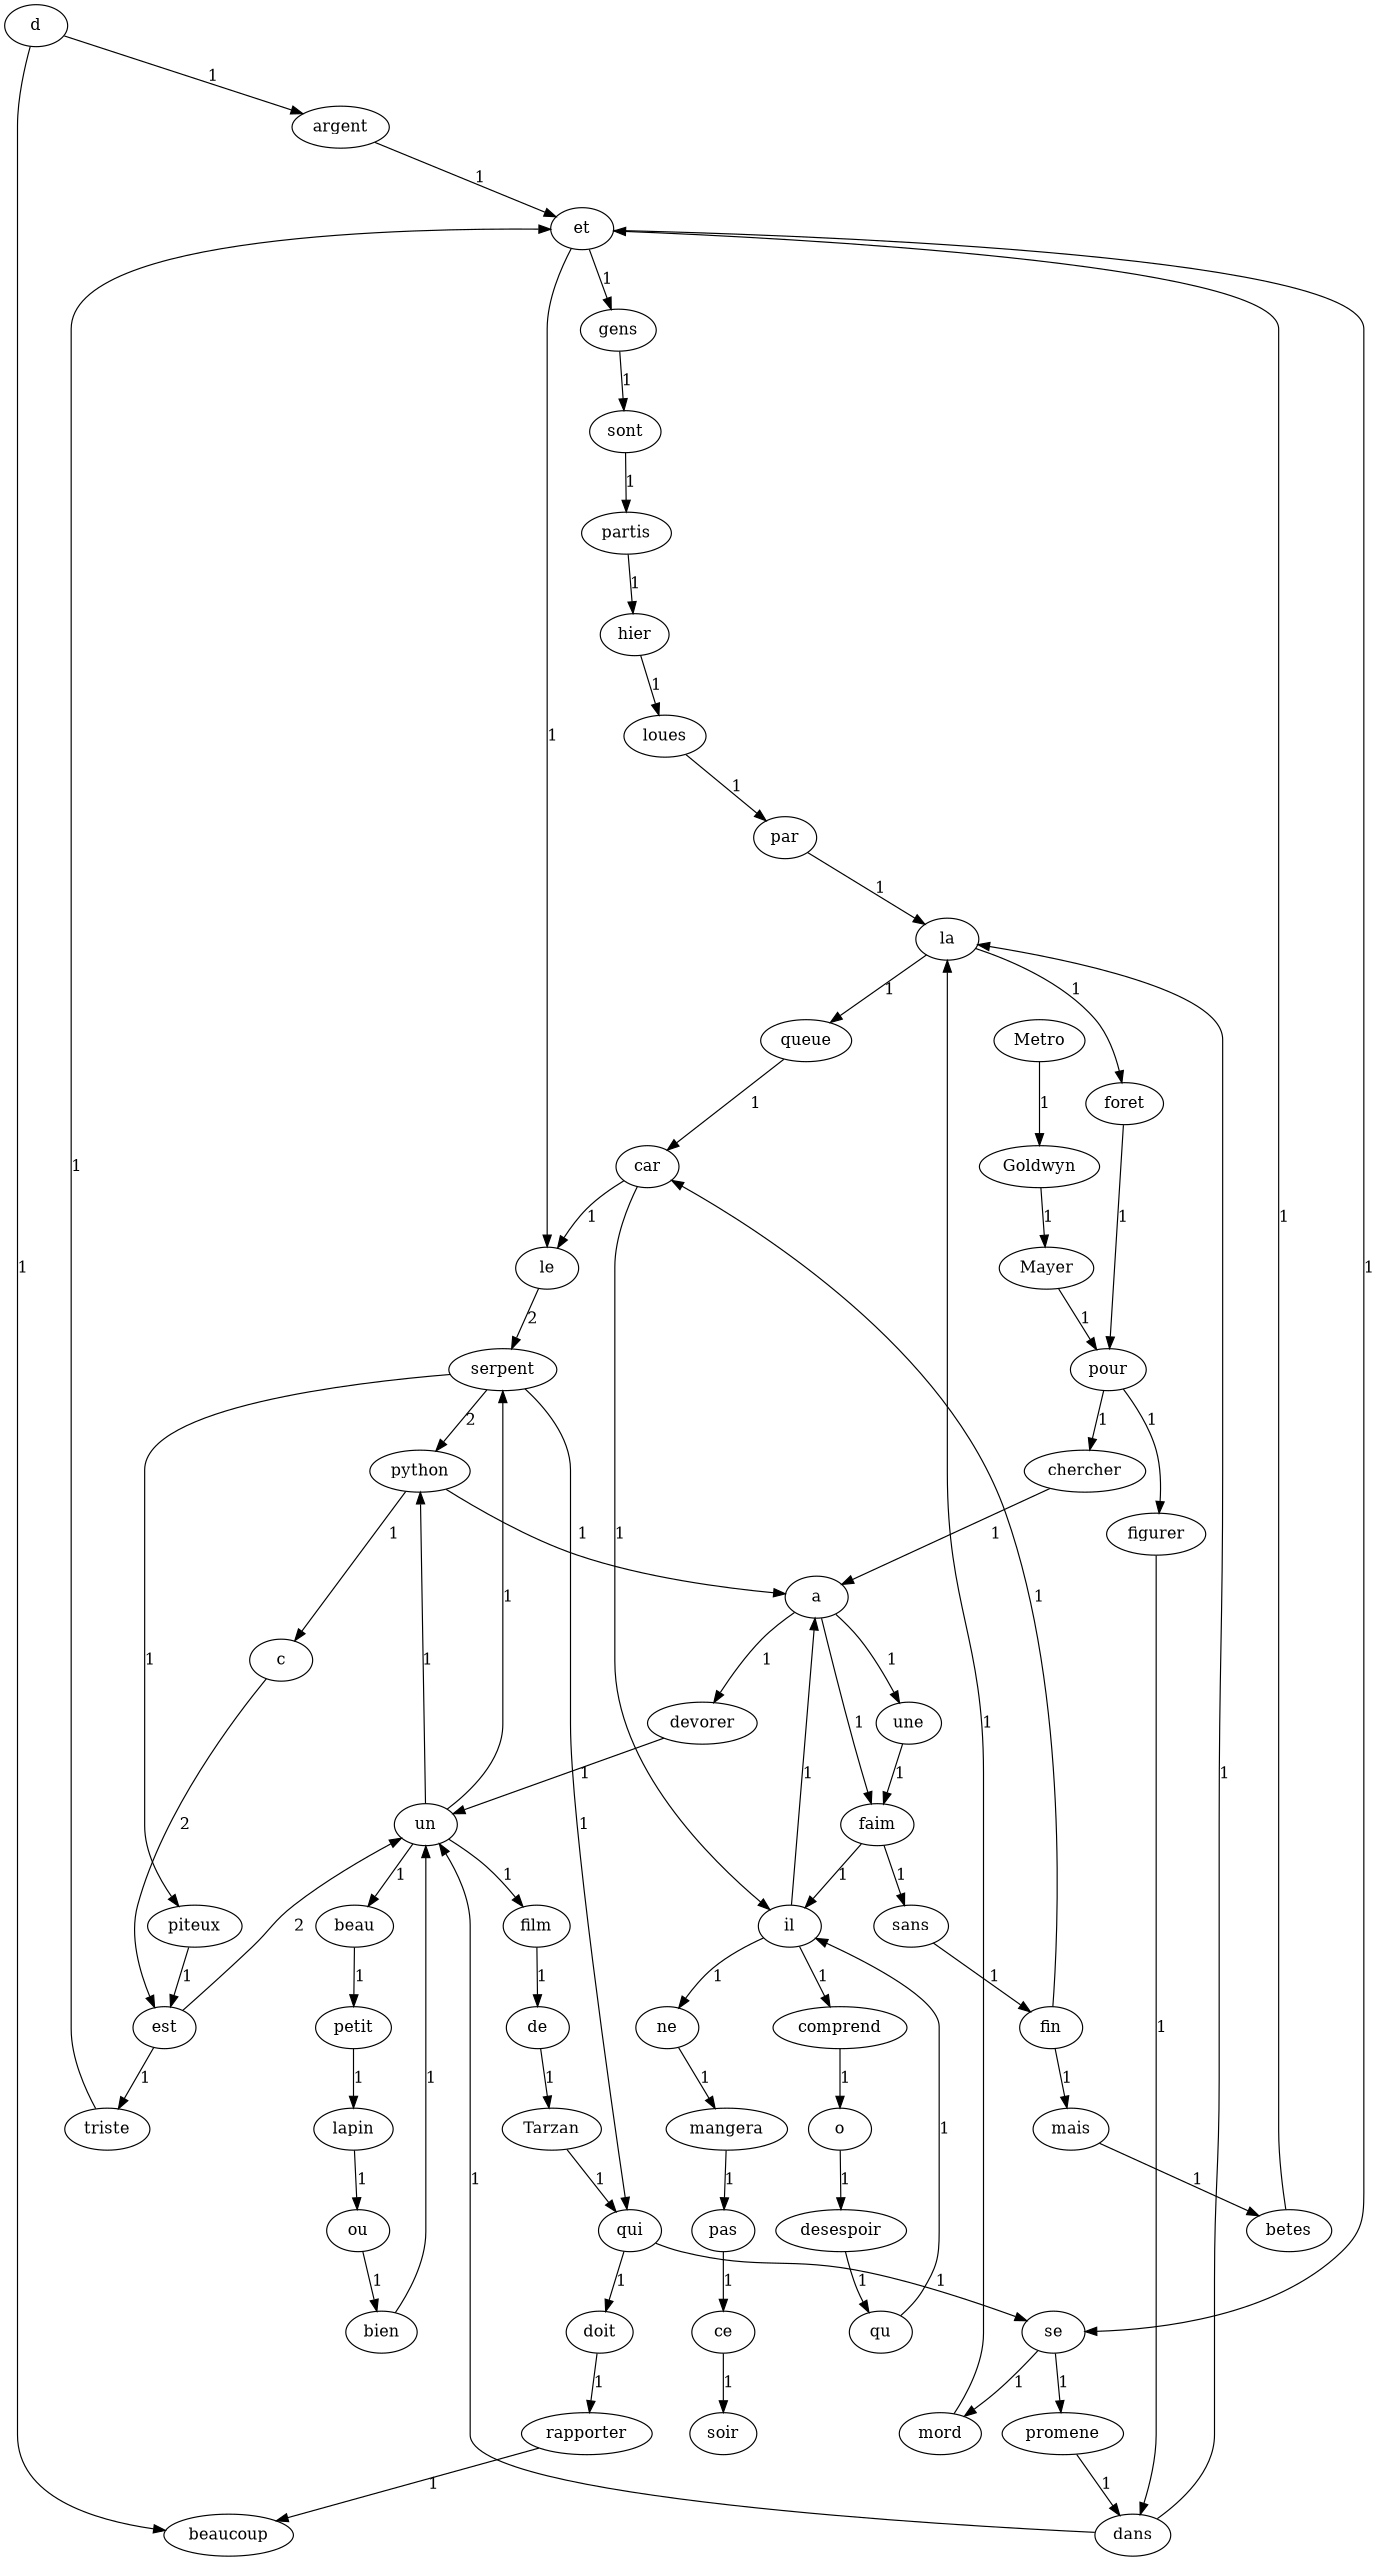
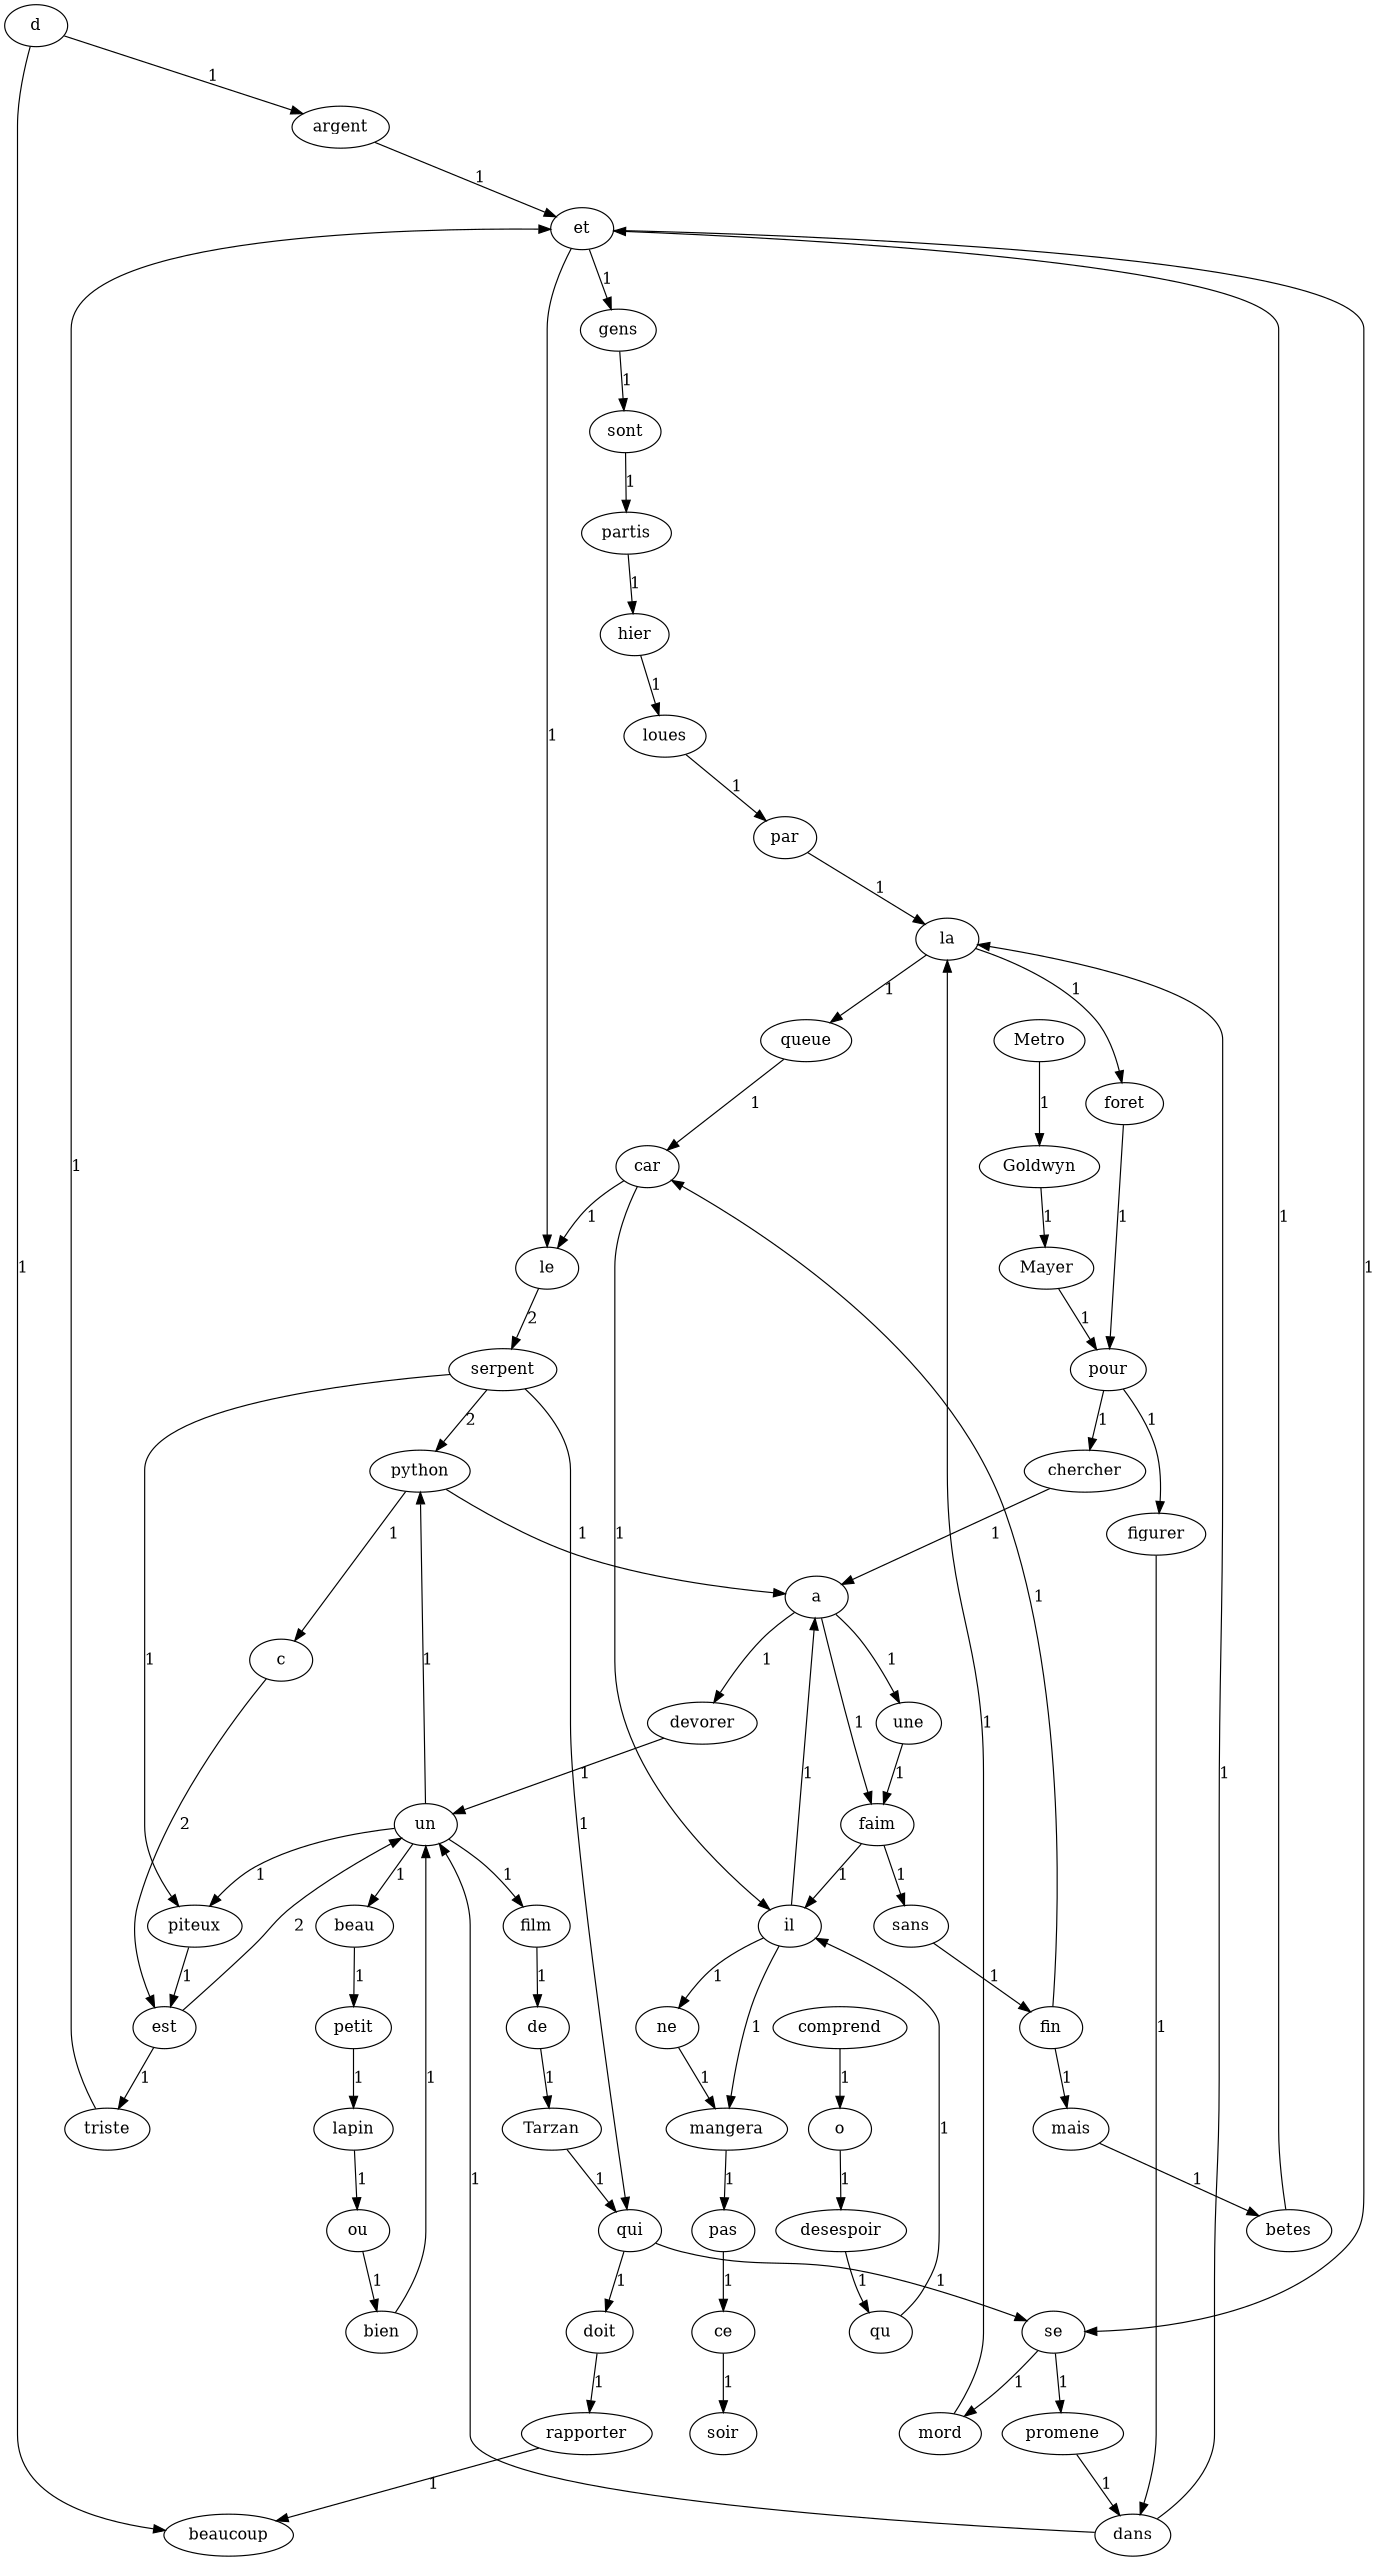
(503, 1616) -> (300, 1848)
(812, 1971) -> (748, 2019)
